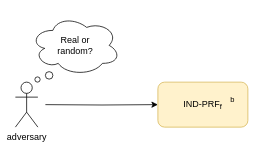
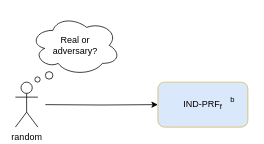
(75, 45) -> (75, 45)
(203, 105) -> (203, 105)
(27, 138) -> (27, 138)
